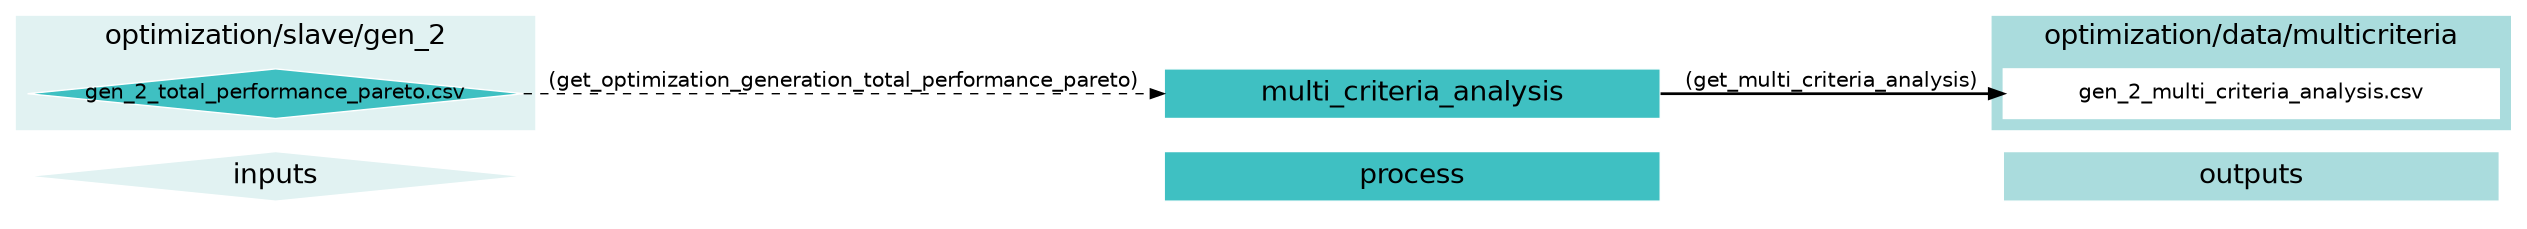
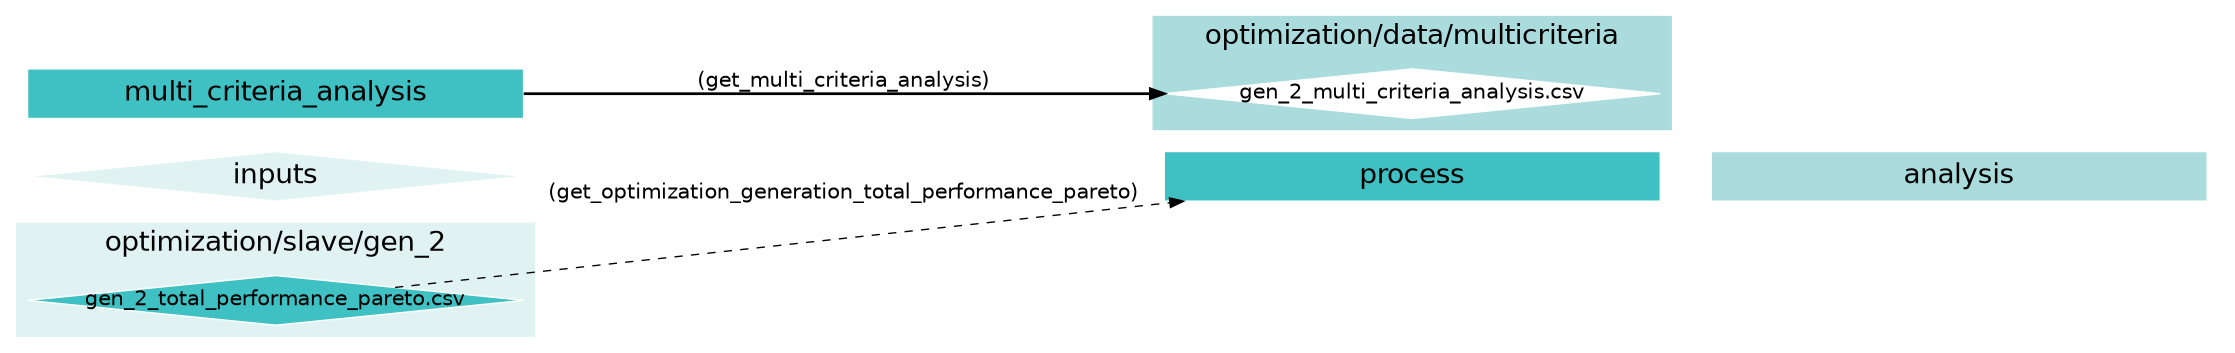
(837, 94) -> (783, 245)
(2251, 94) -> (1412, 94)
(2251, 176) -> (1959, 176)
